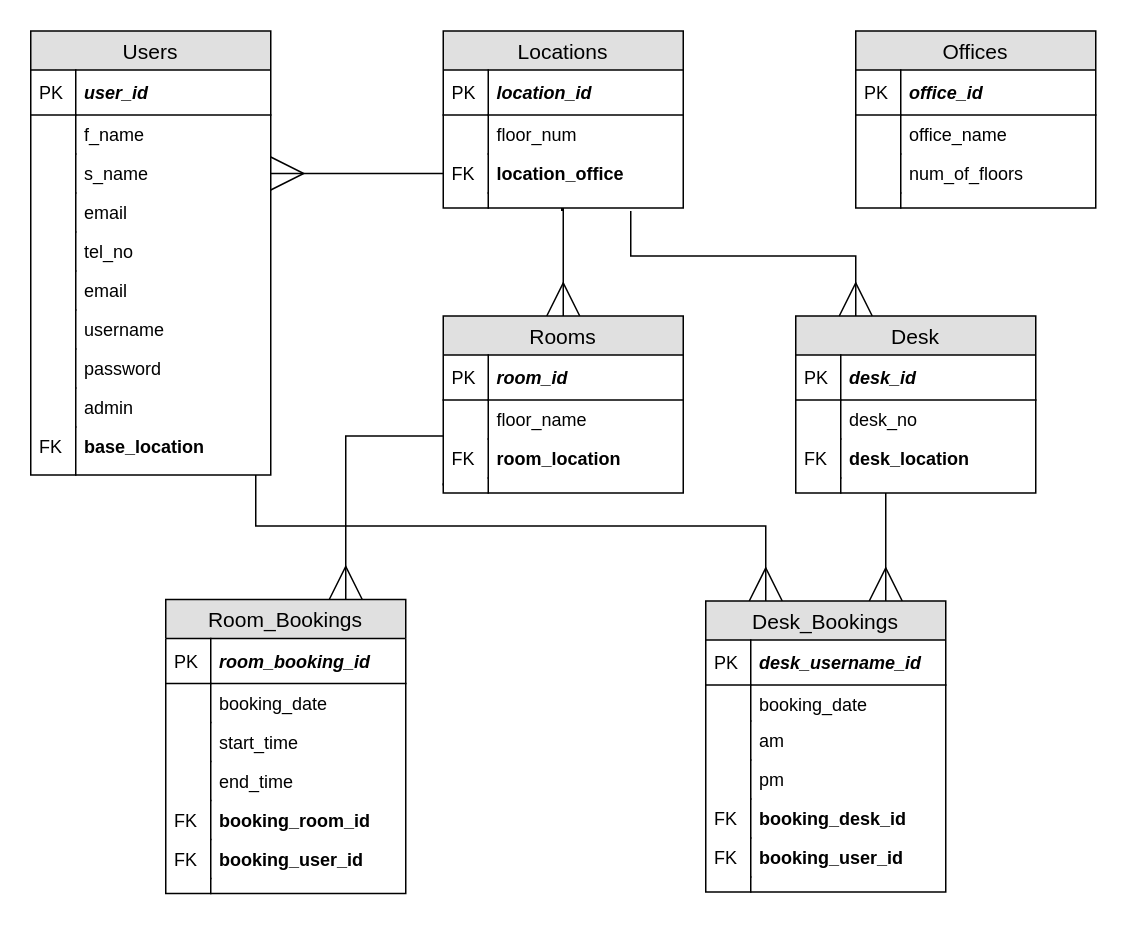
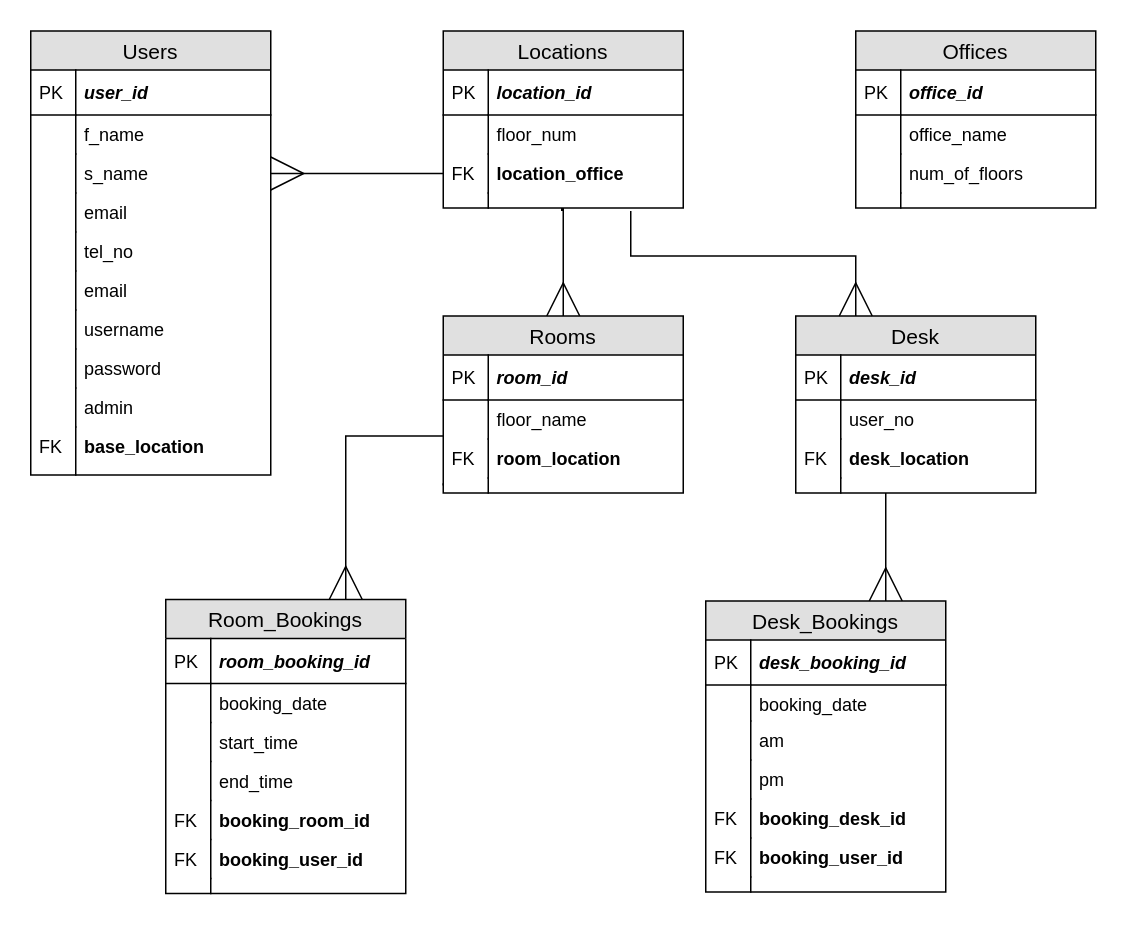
(884, 420) -> (884, 420)
(523, 526) -> none
(837, 663) -> (830, 663)
